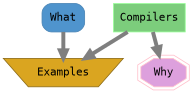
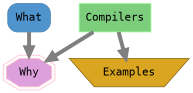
(63, 41) -> (29, 40)
